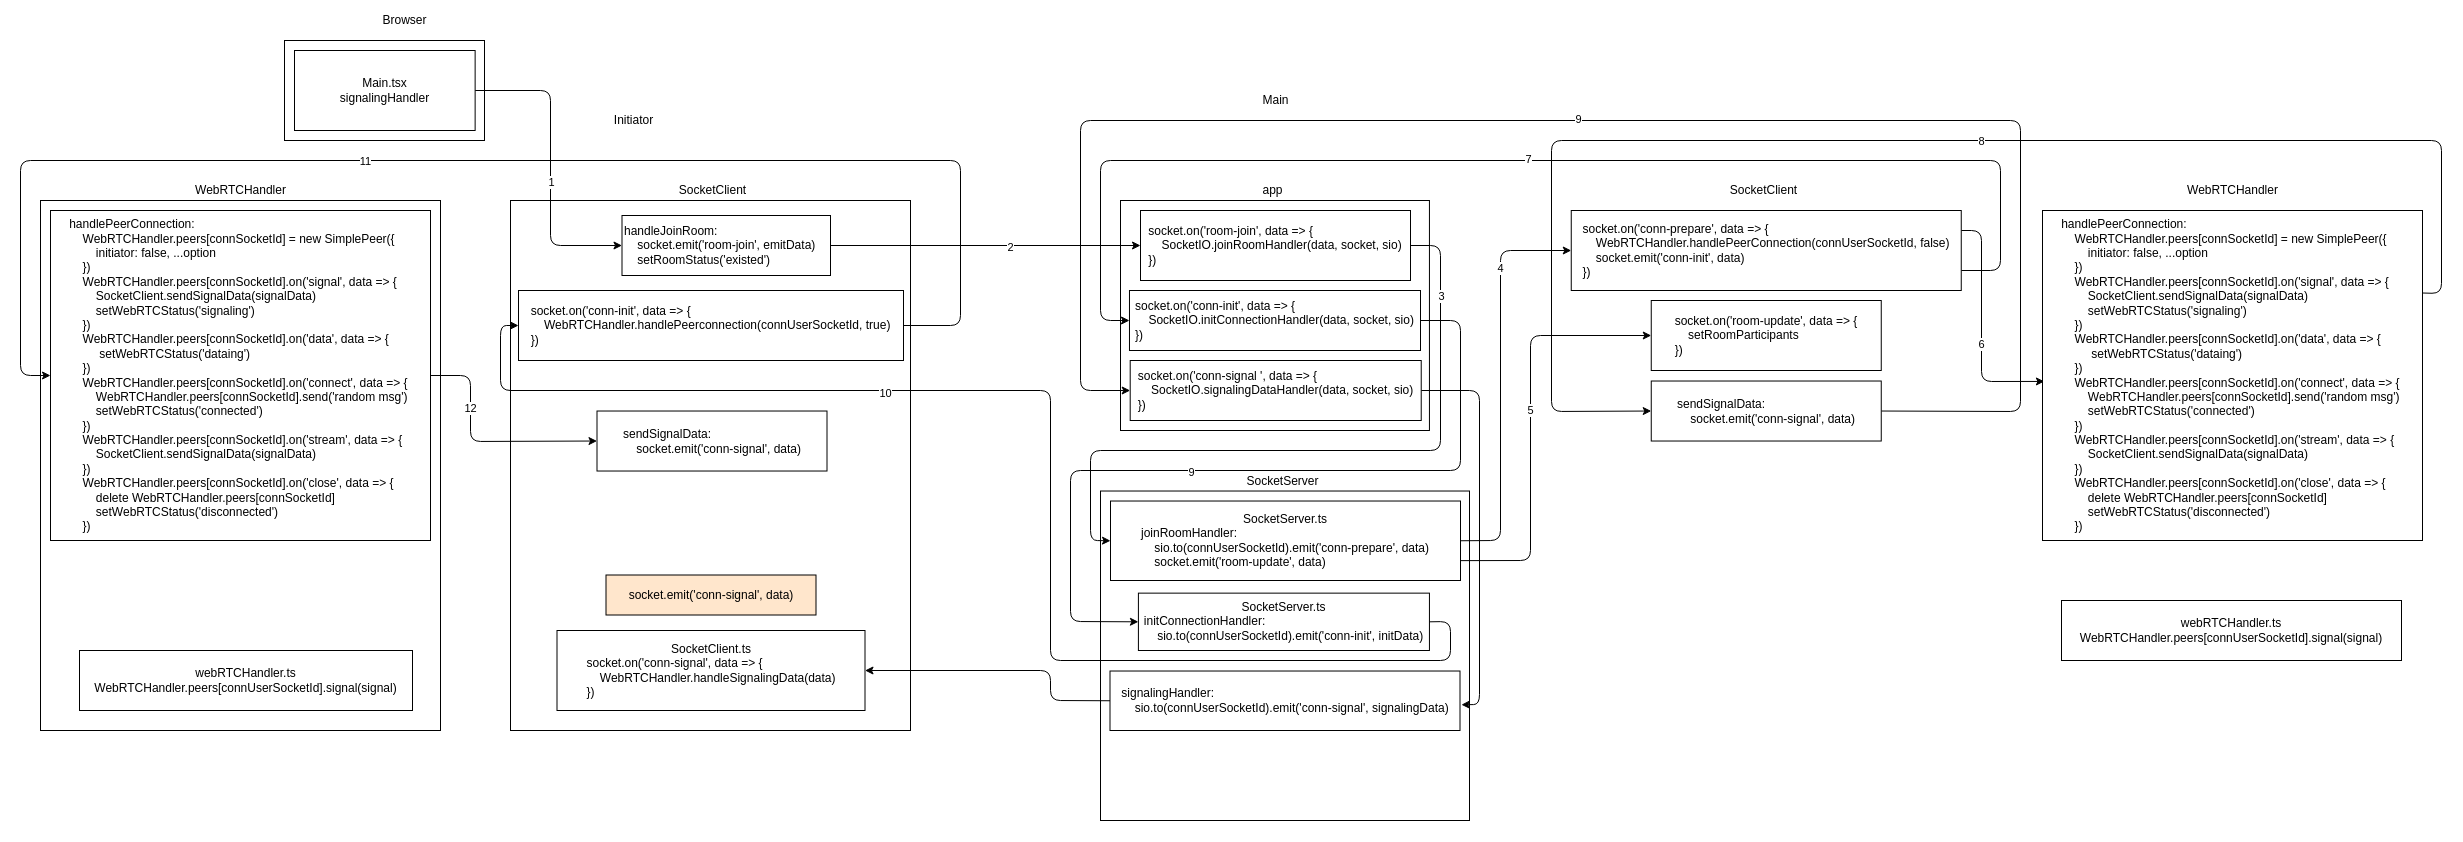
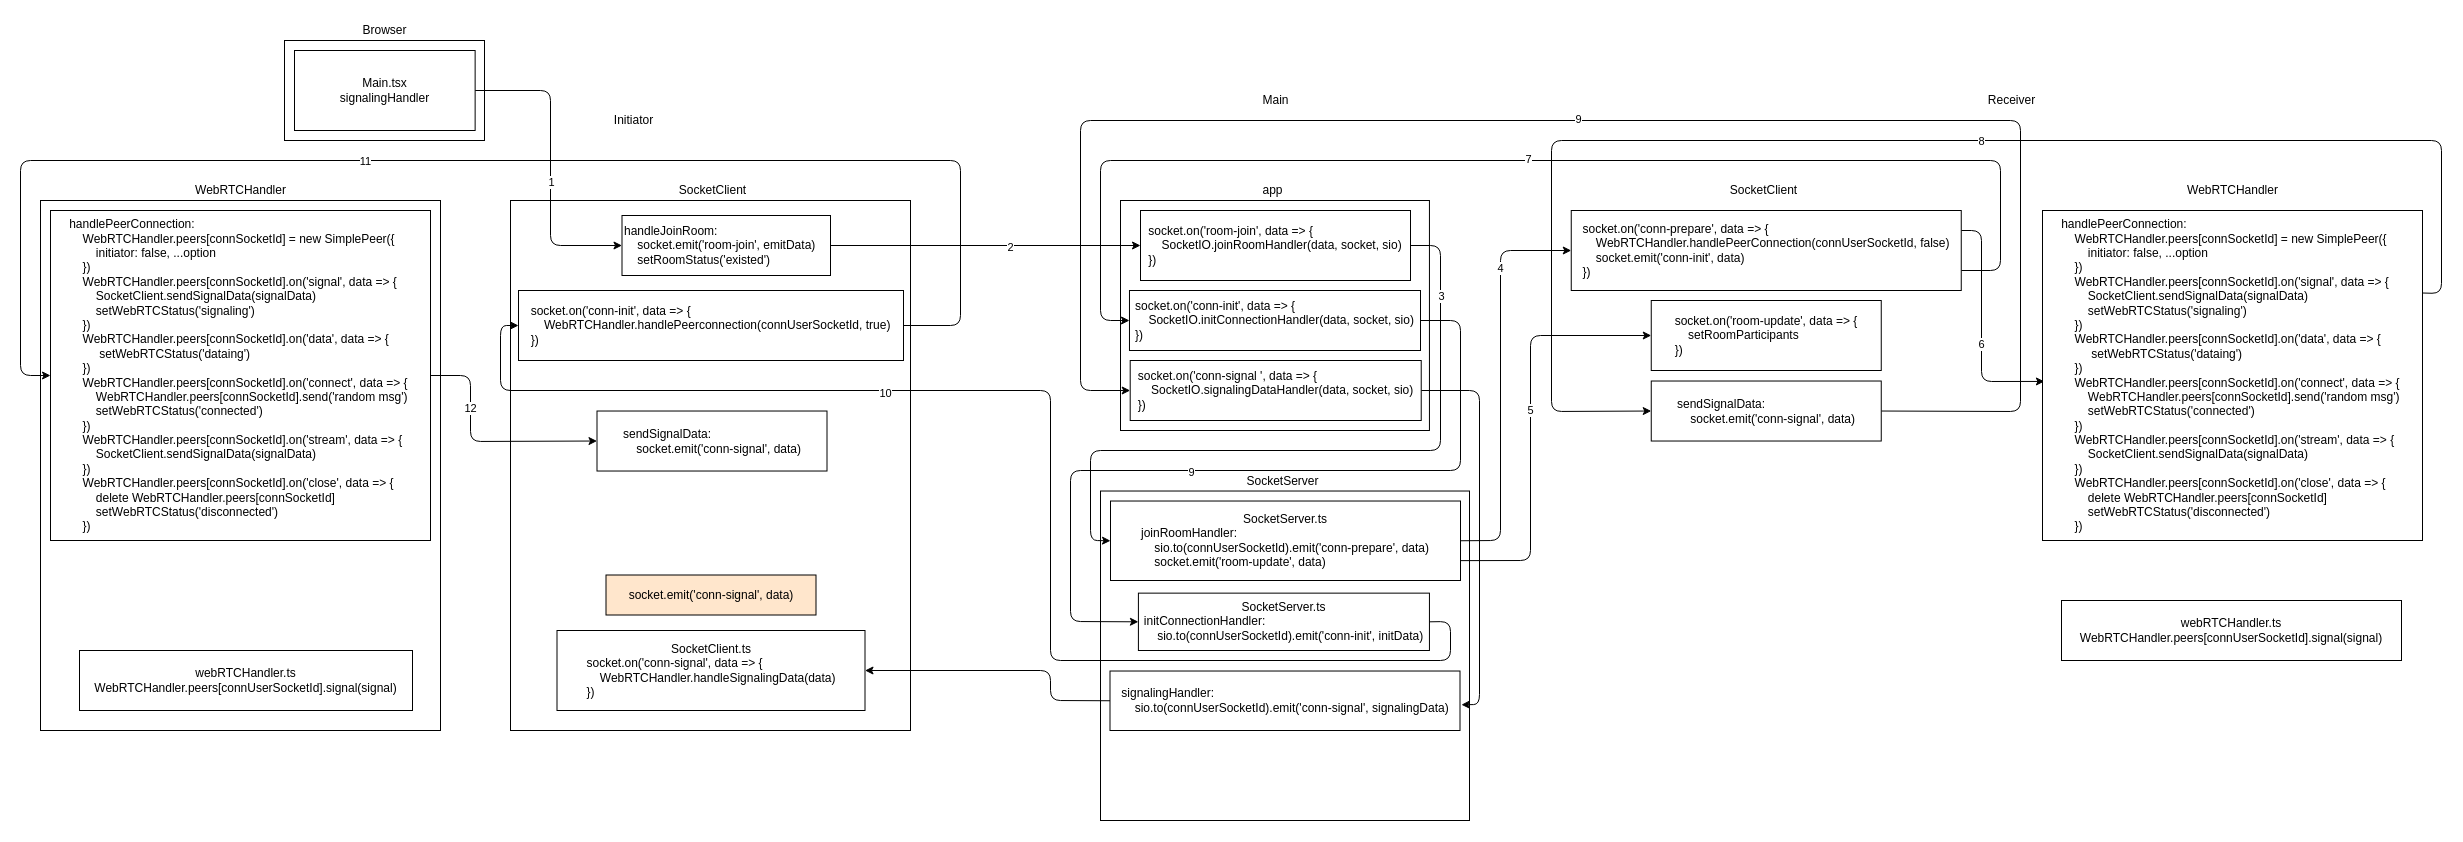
(405, 21) -> (385, 31)
none -> (2011, 101)
